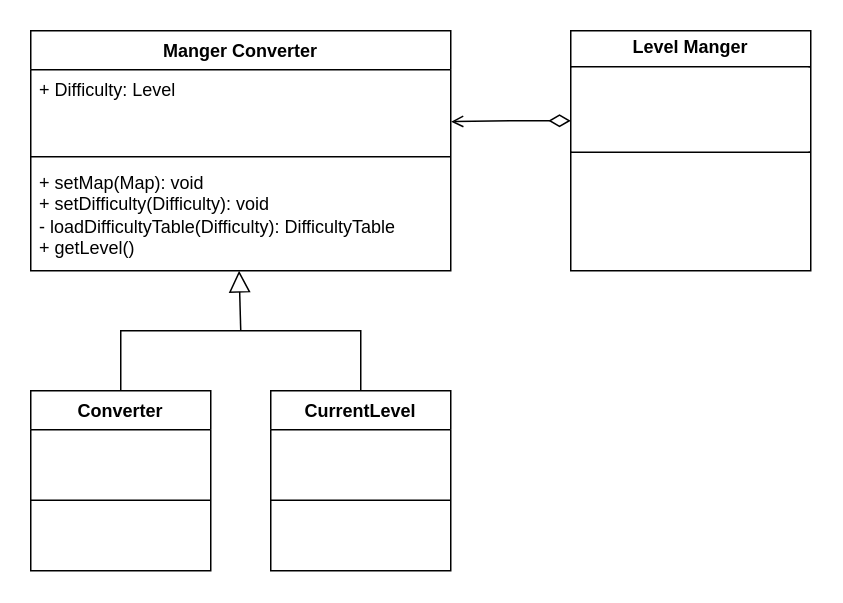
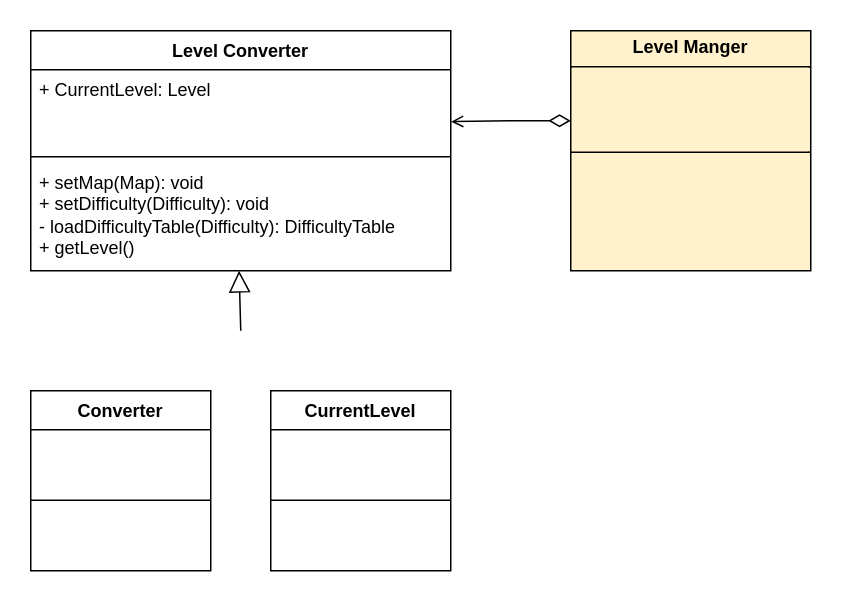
(241, 52) -> (241, 52)
(119, 91) -> (134, 91)
(691, 151) -> (691, 151)
(241, 331) -> none
